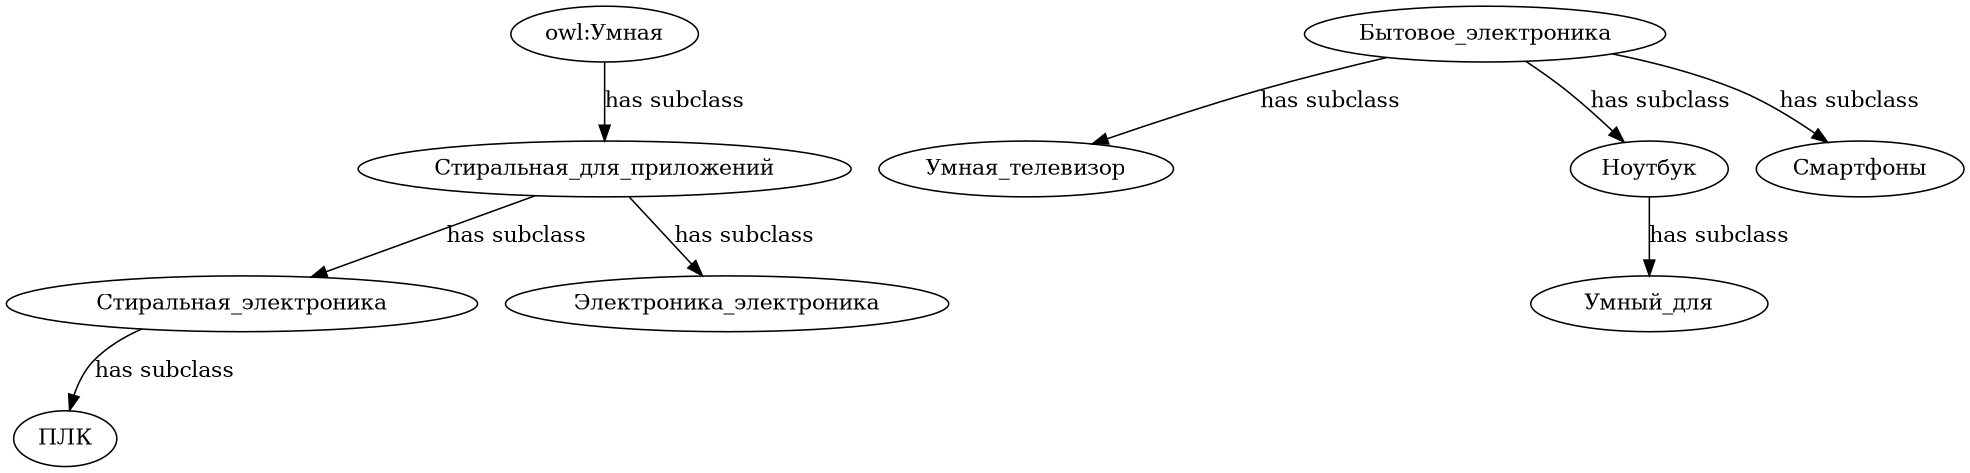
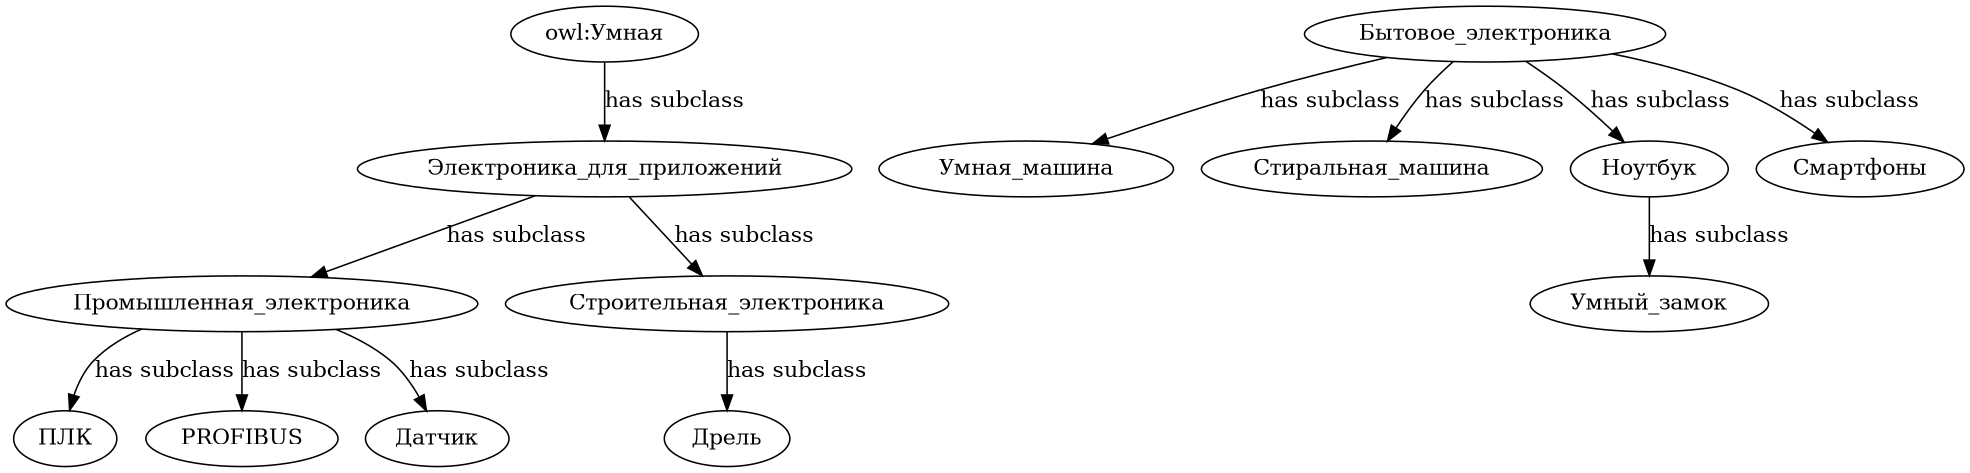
(605, 169) -> (605, 169)
(1026, 169) -> (1026, 169)
none -> (1372, 169)
(242, 304) -> (242, 304)
(727, 304) -> (727, 304)
(1649, 304) -> (1649, 304)
none -> (242, 439)
none -> (437, 439)
none -> (727, 439)
